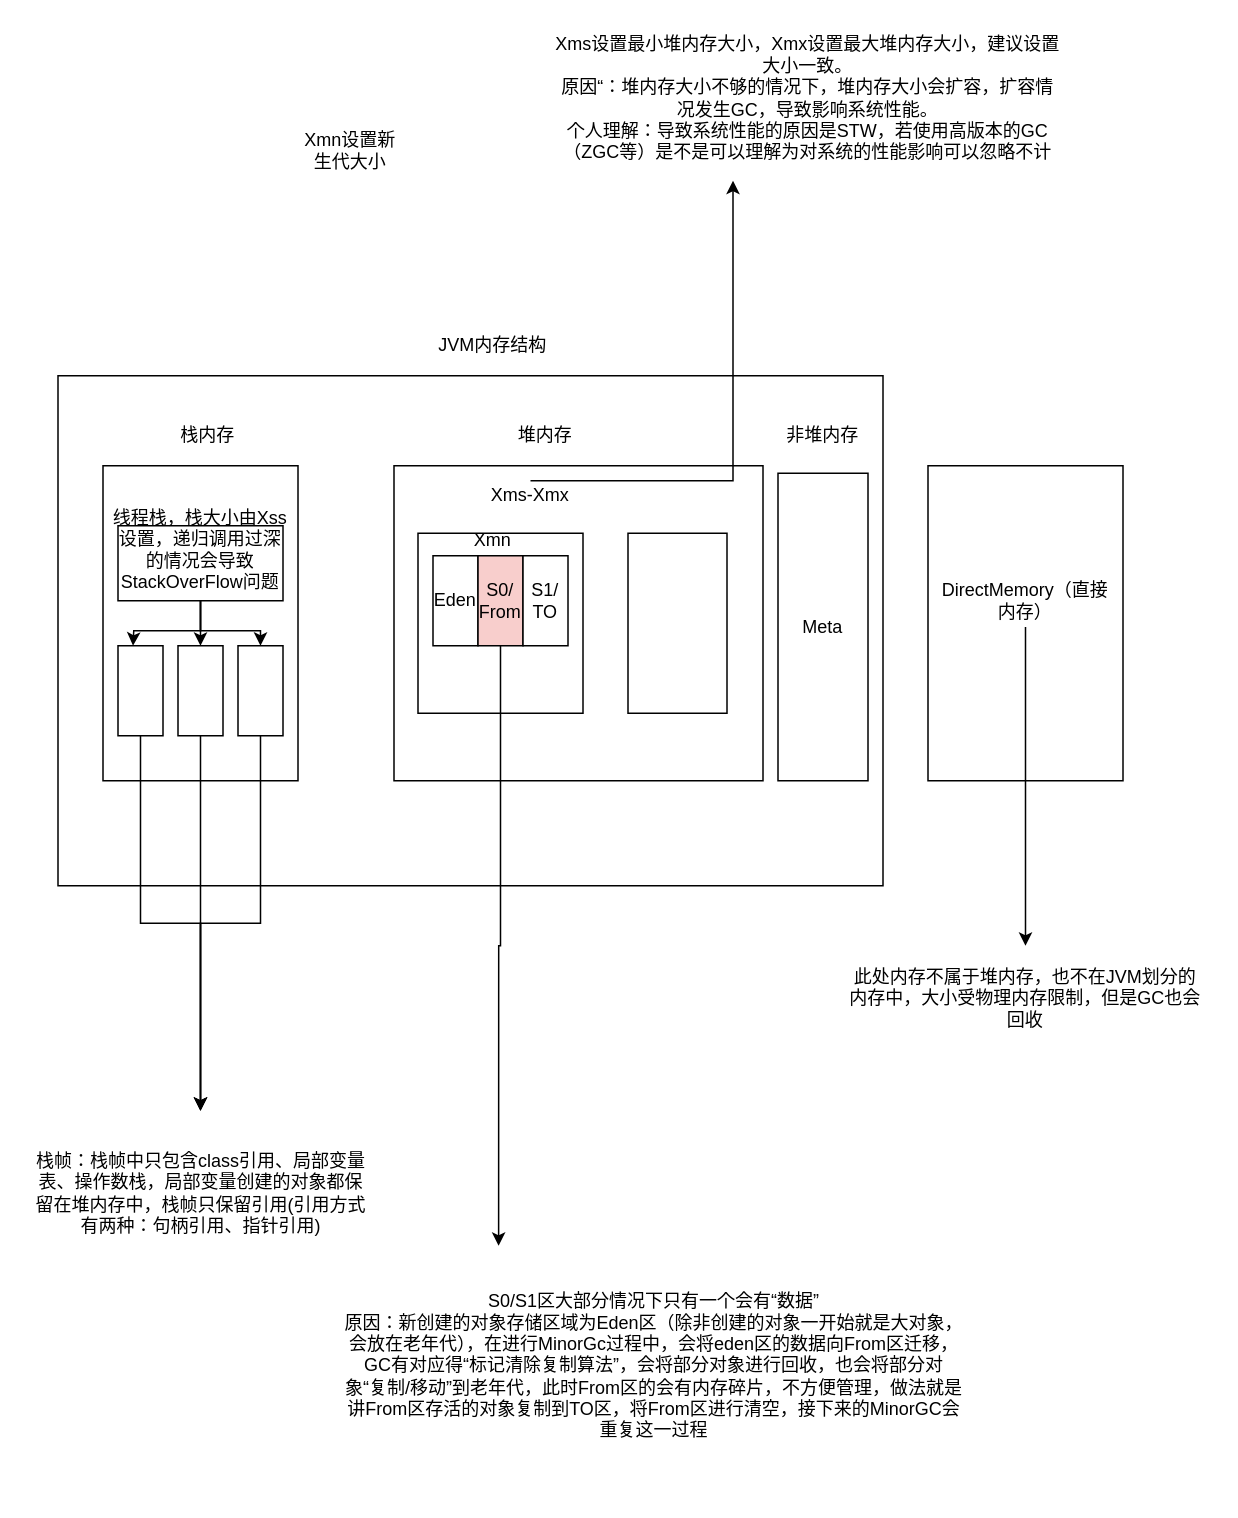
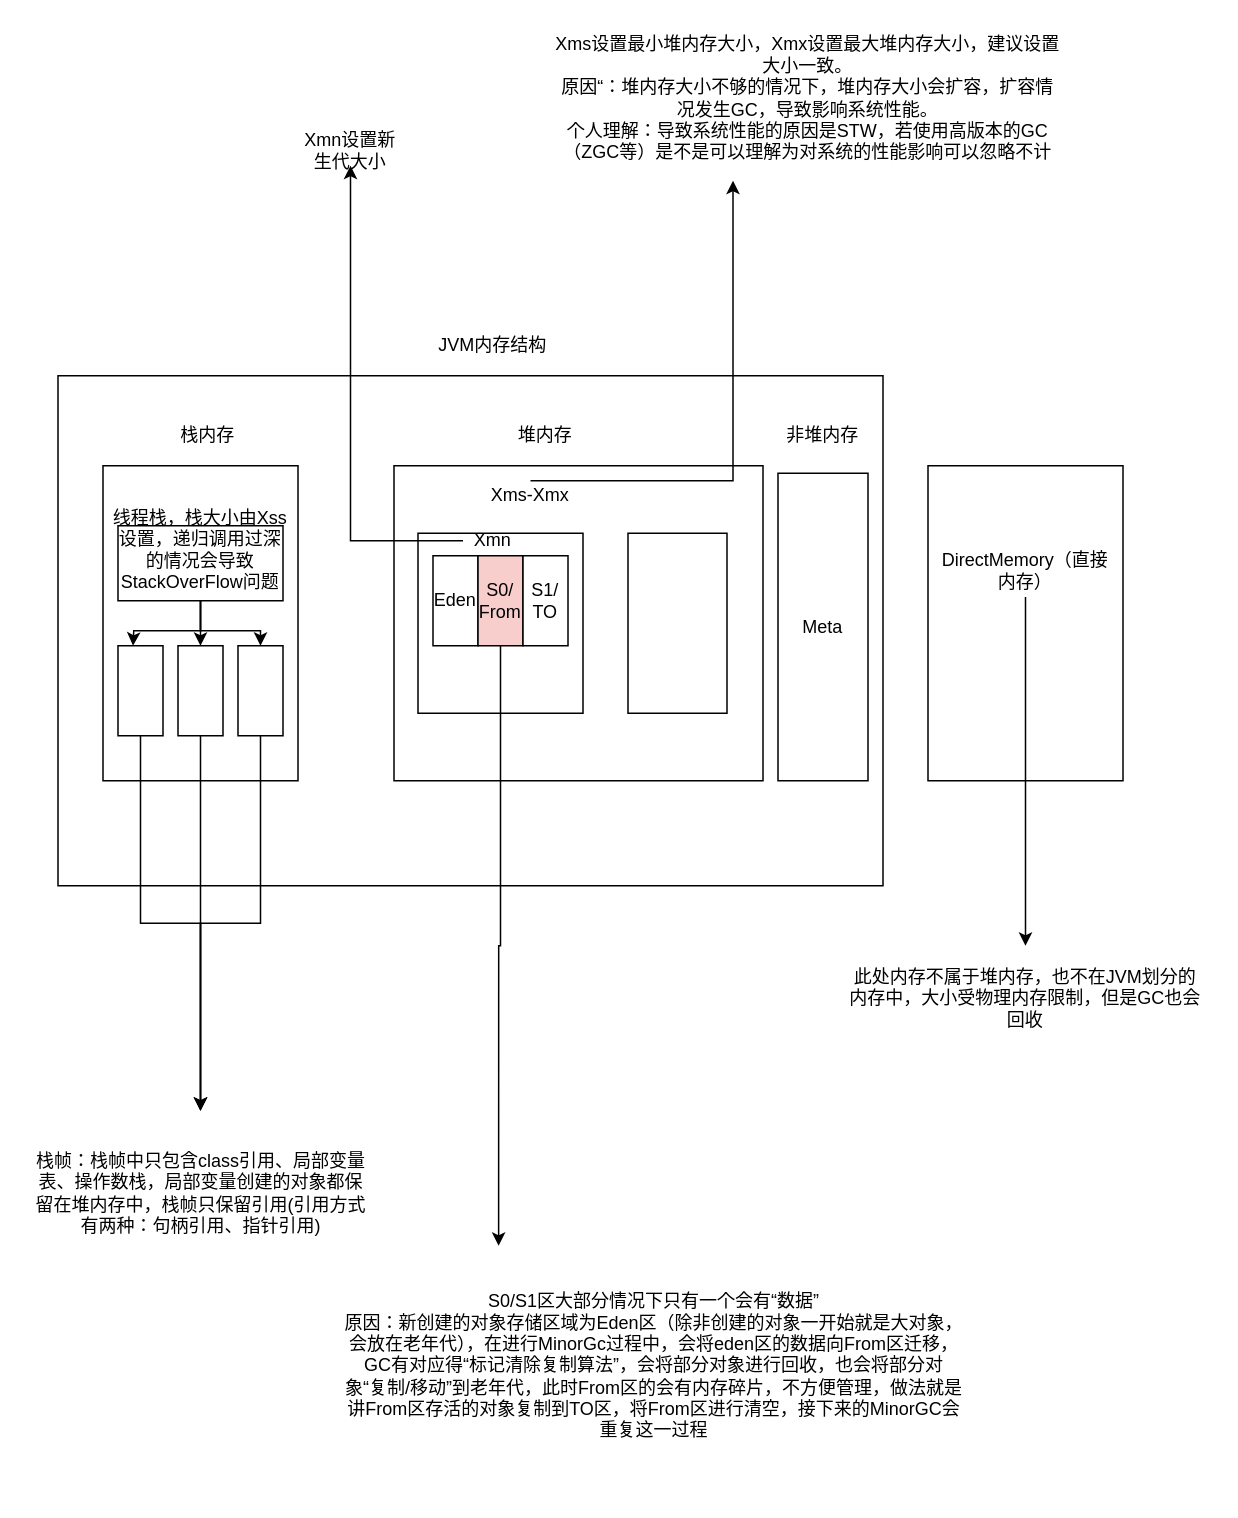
none -> (350, 415)
(1025, 601) -> (1025, 571)
